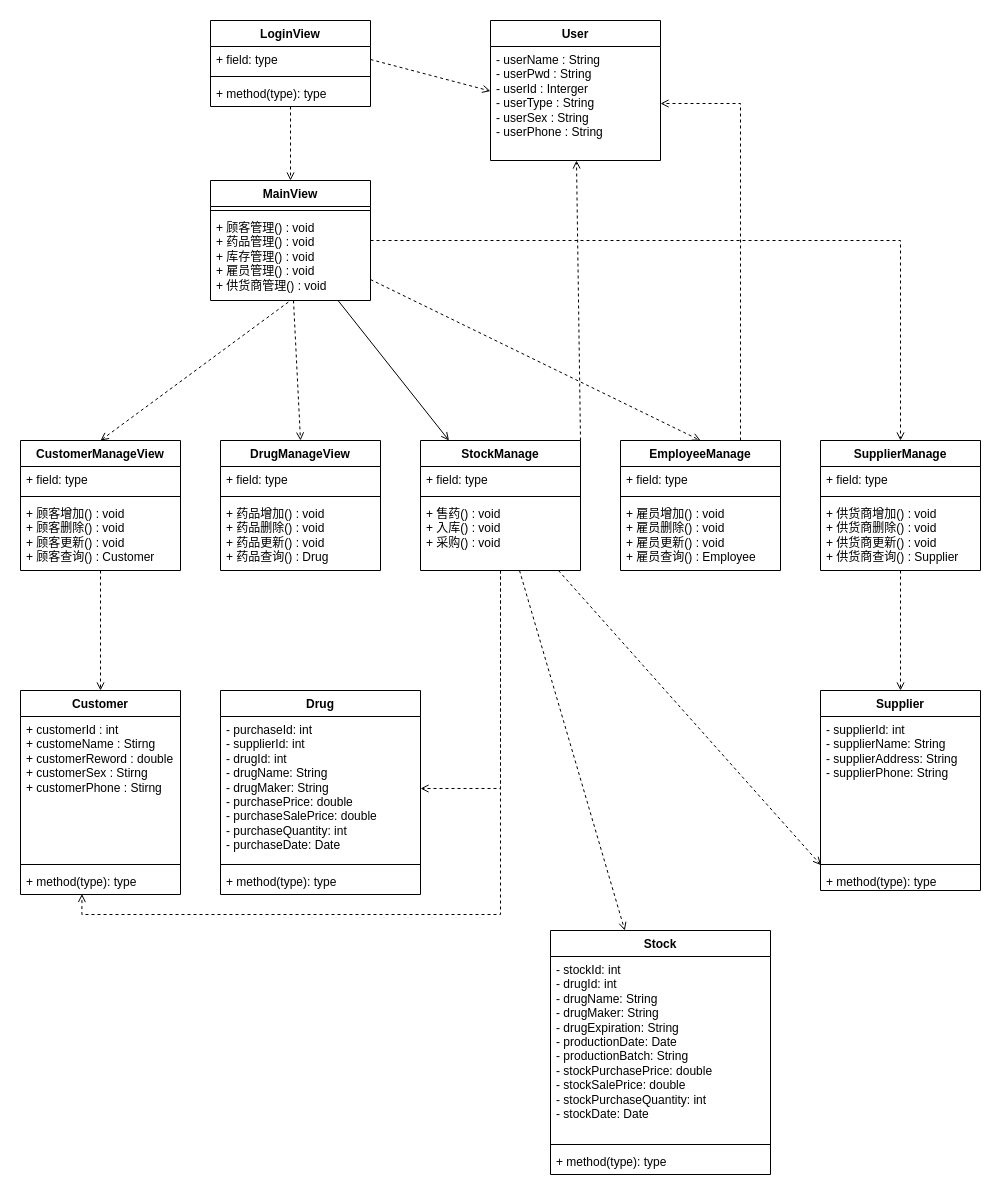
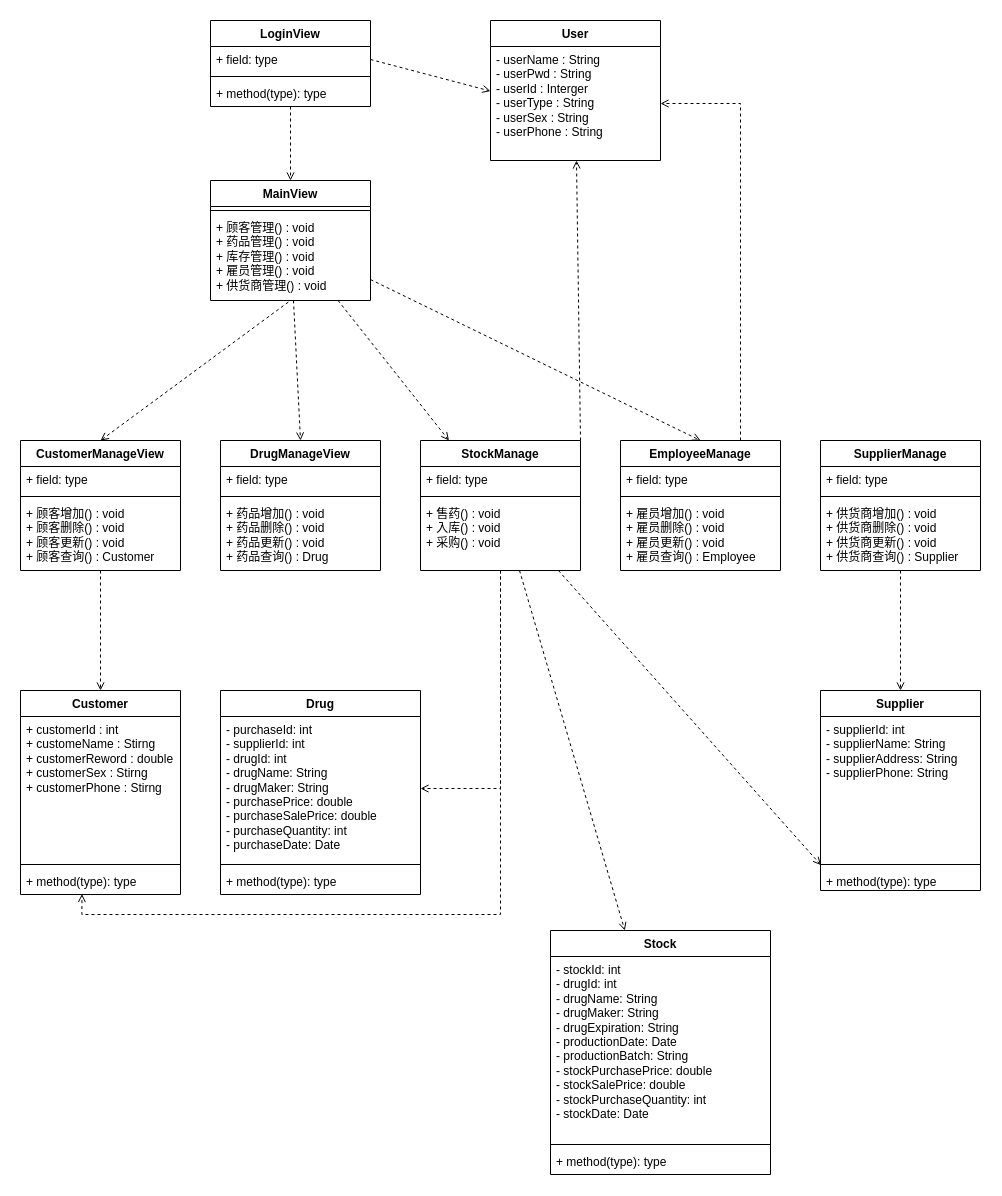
(735, 241) -> none
(393, 370) -> (393, 370)
